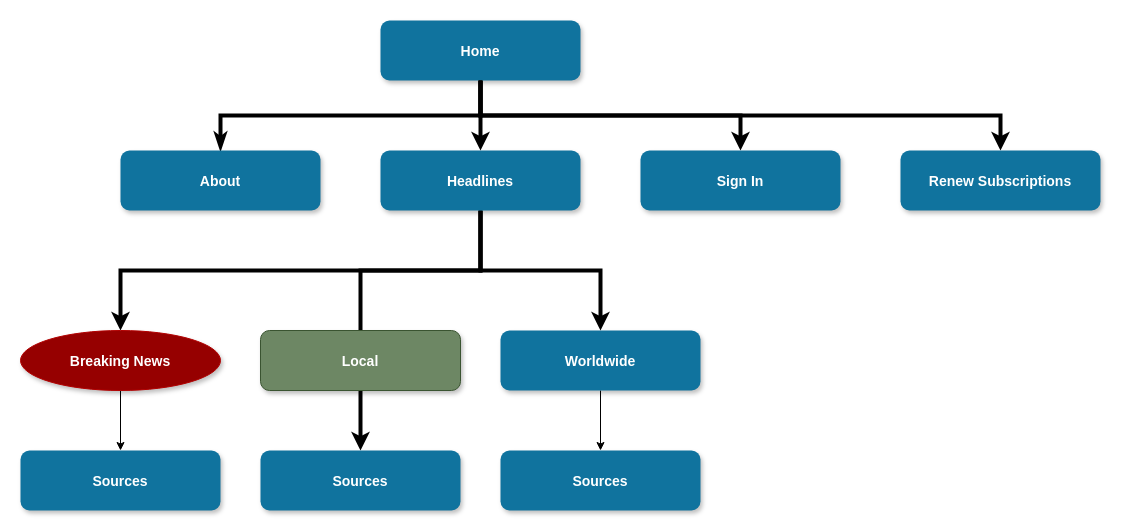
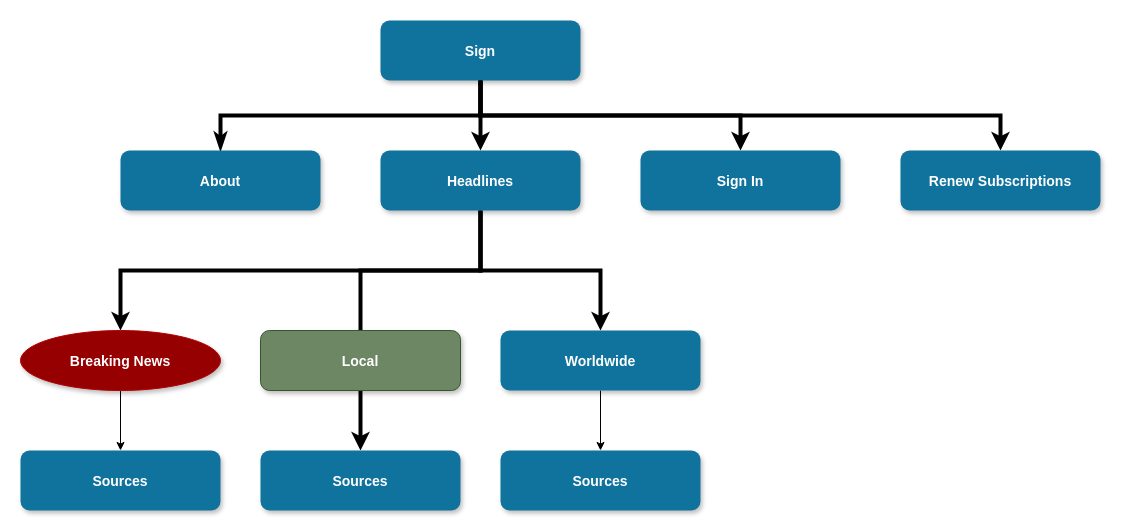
(480, 51) -> (480, 51)
